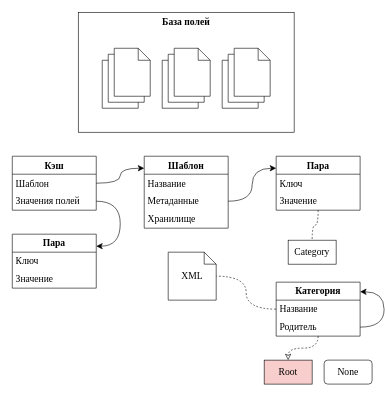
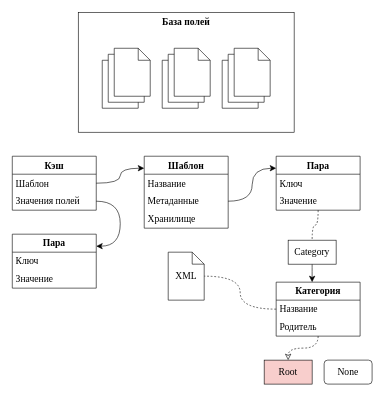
none -> (312, 275)
(192, 276) -> (186, 276)
(384, 308) -> none
